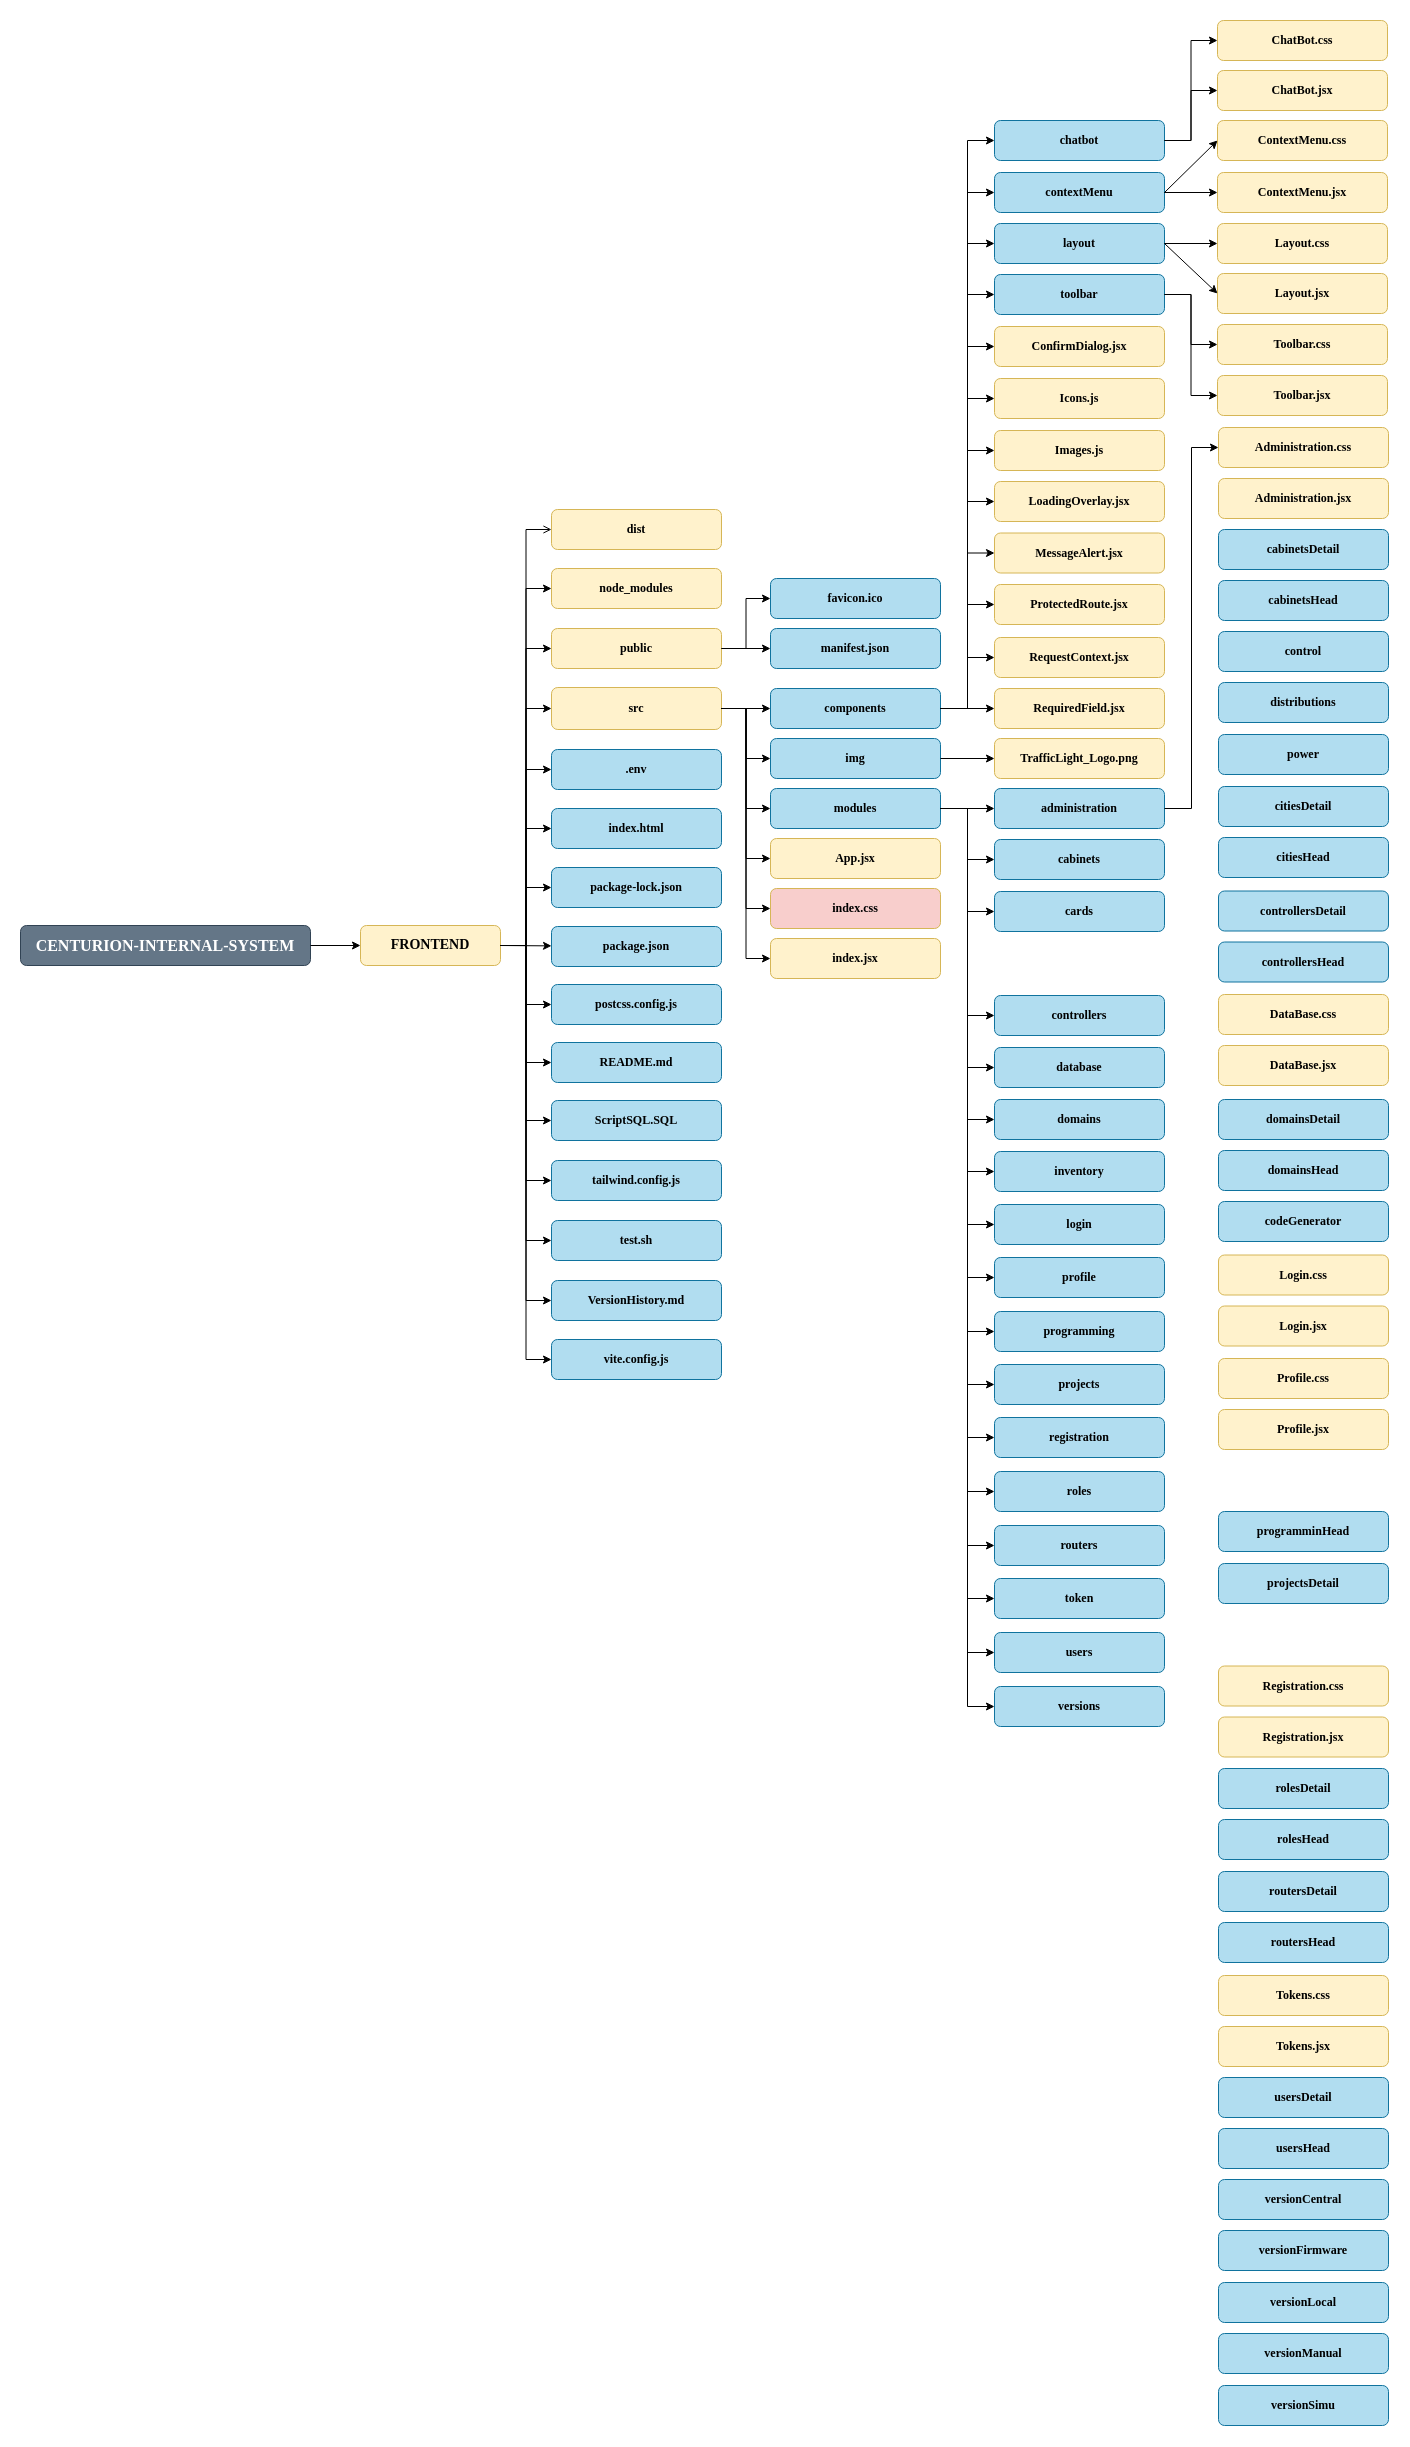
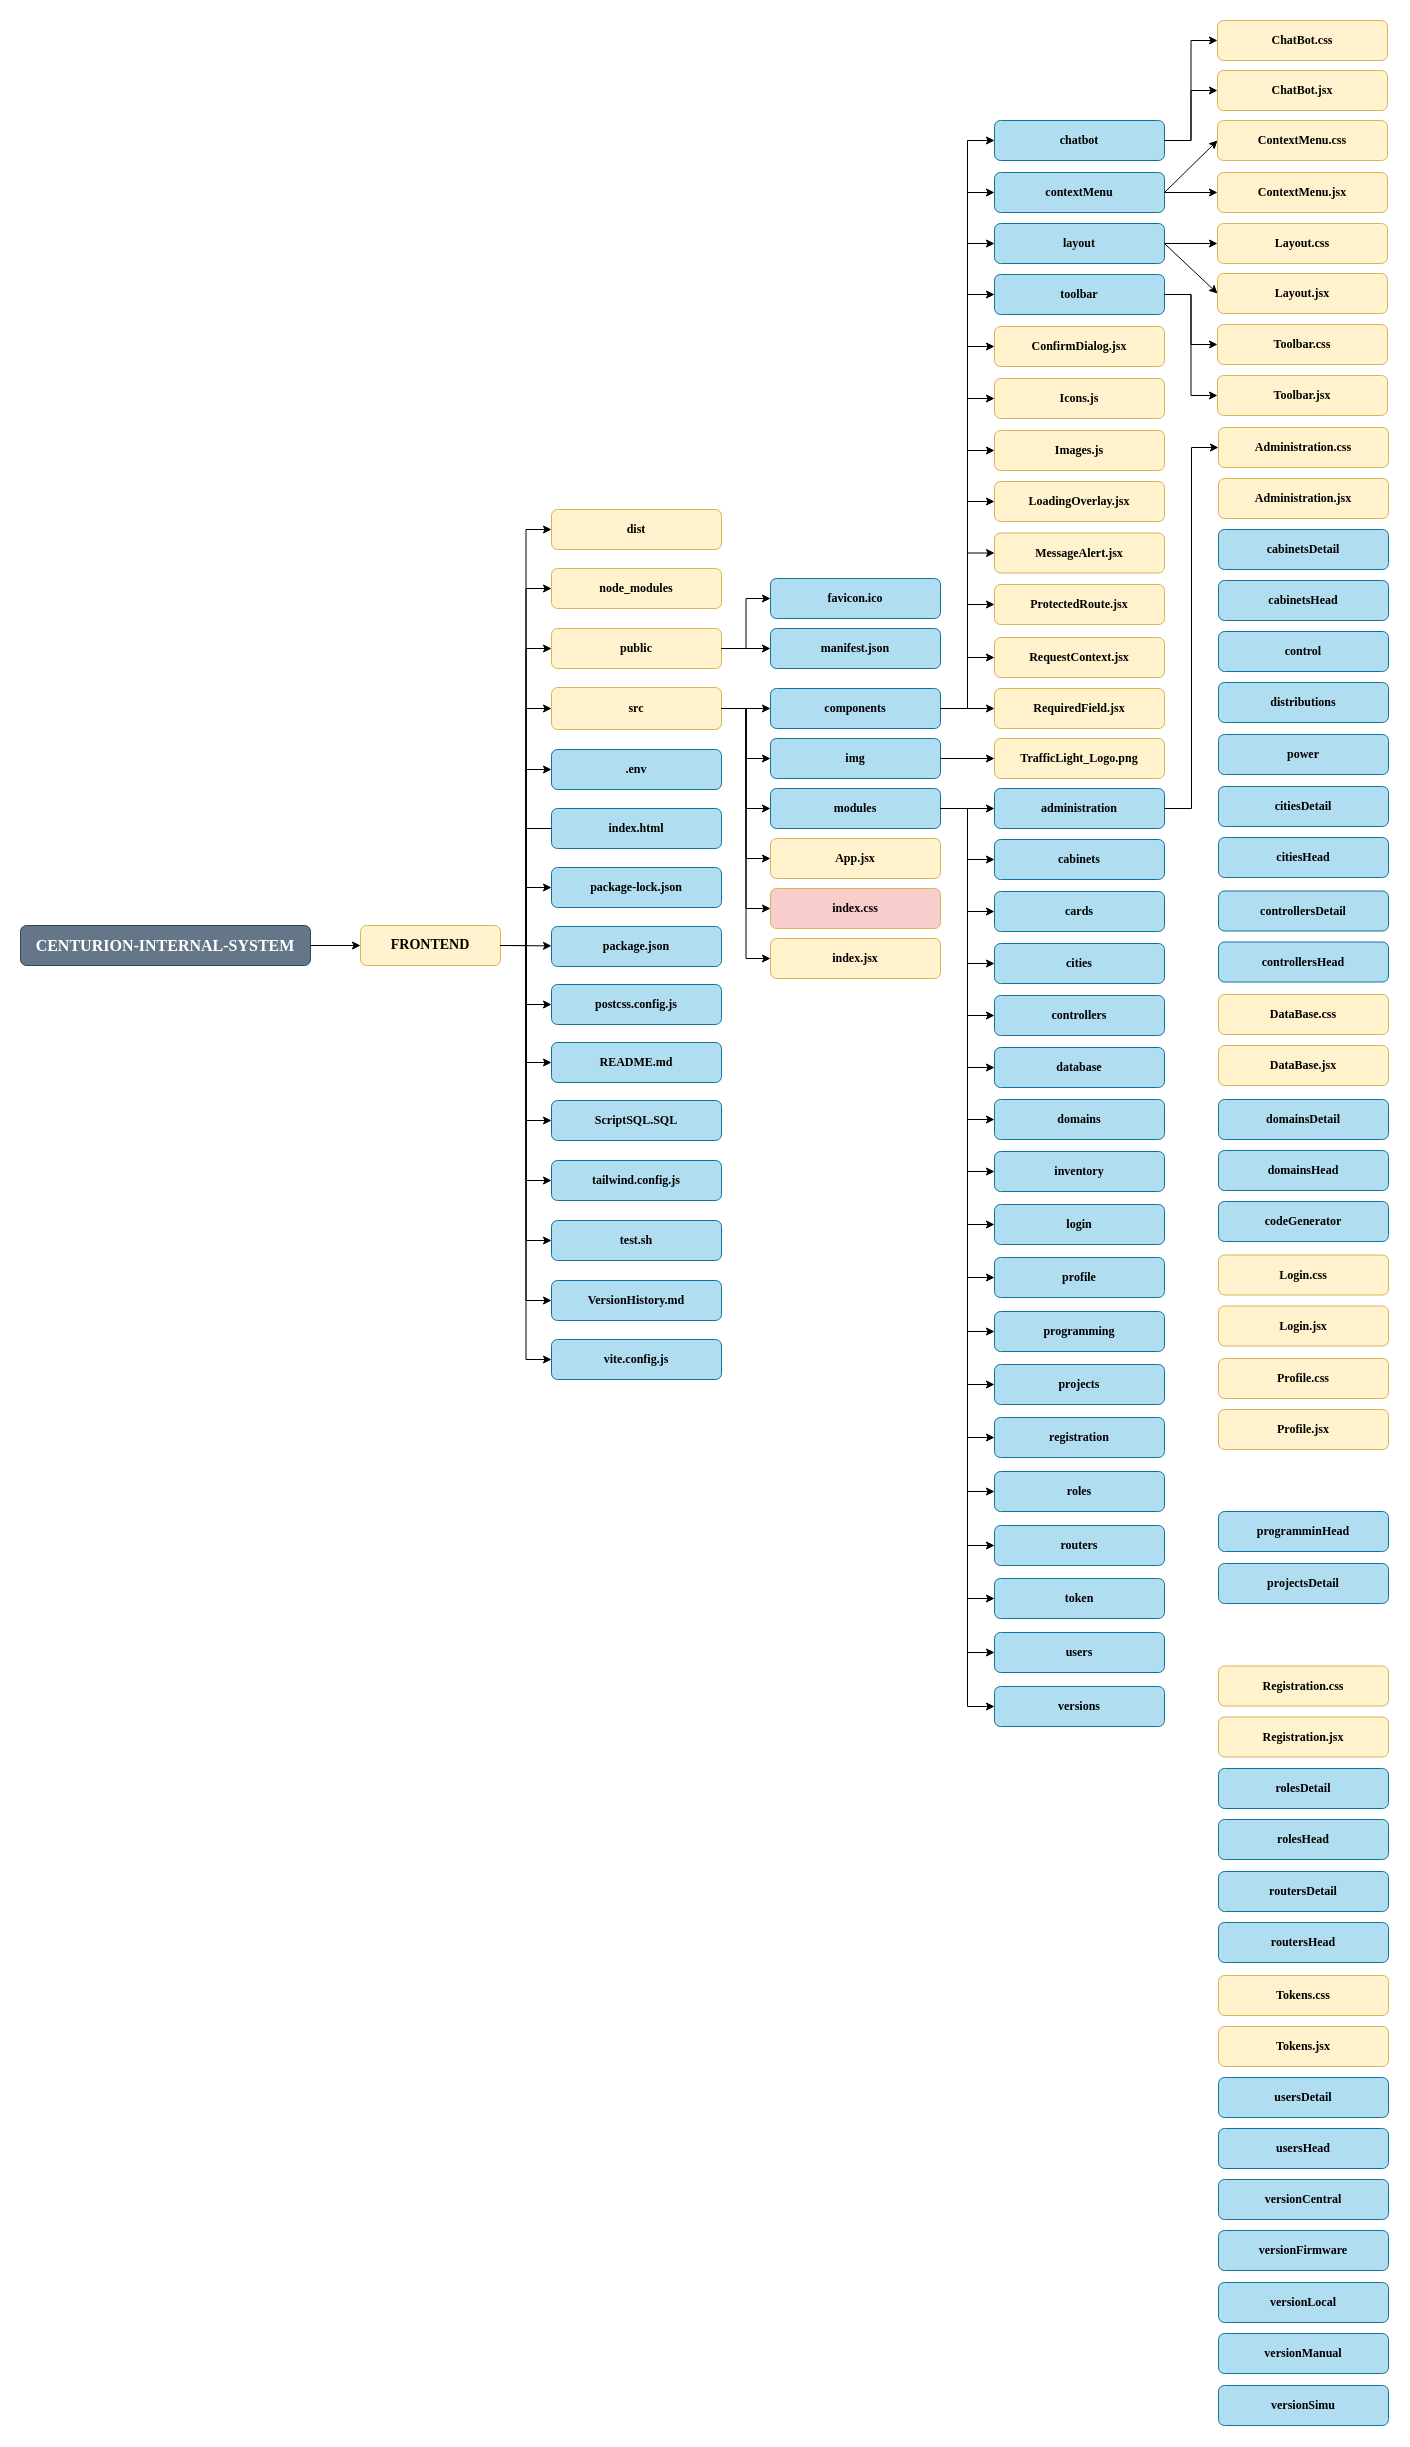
(544, 530) -> (543, 530)
(543, 829) -> (546, 829)
none -> (978, 964)
none -> (1080, 964)
